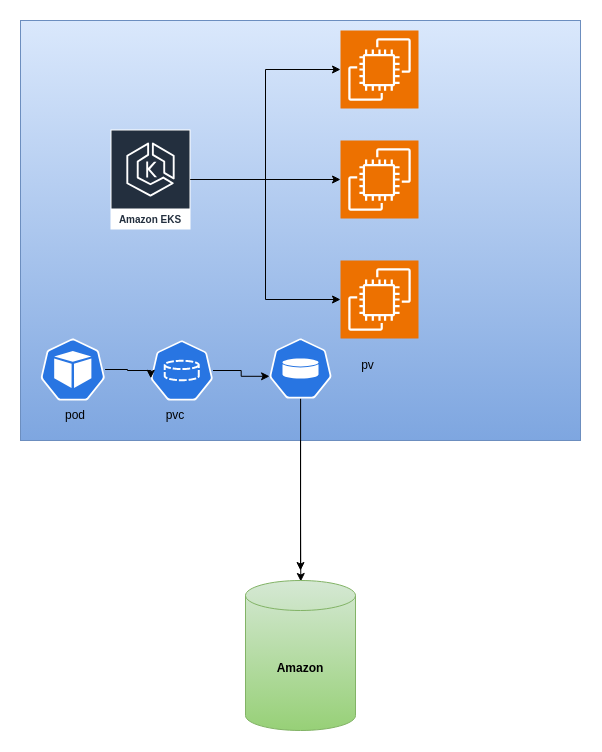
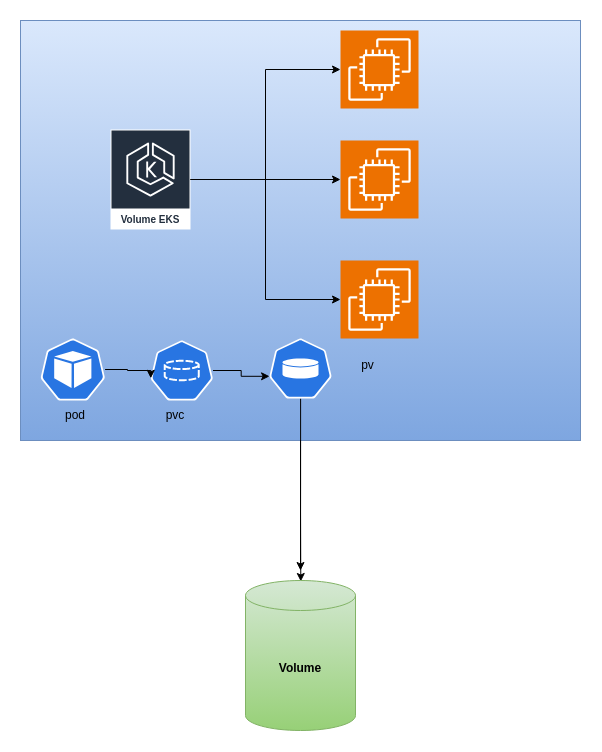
(151, 220) -> (151, 220)
(301, 669) -> (301, 669)
